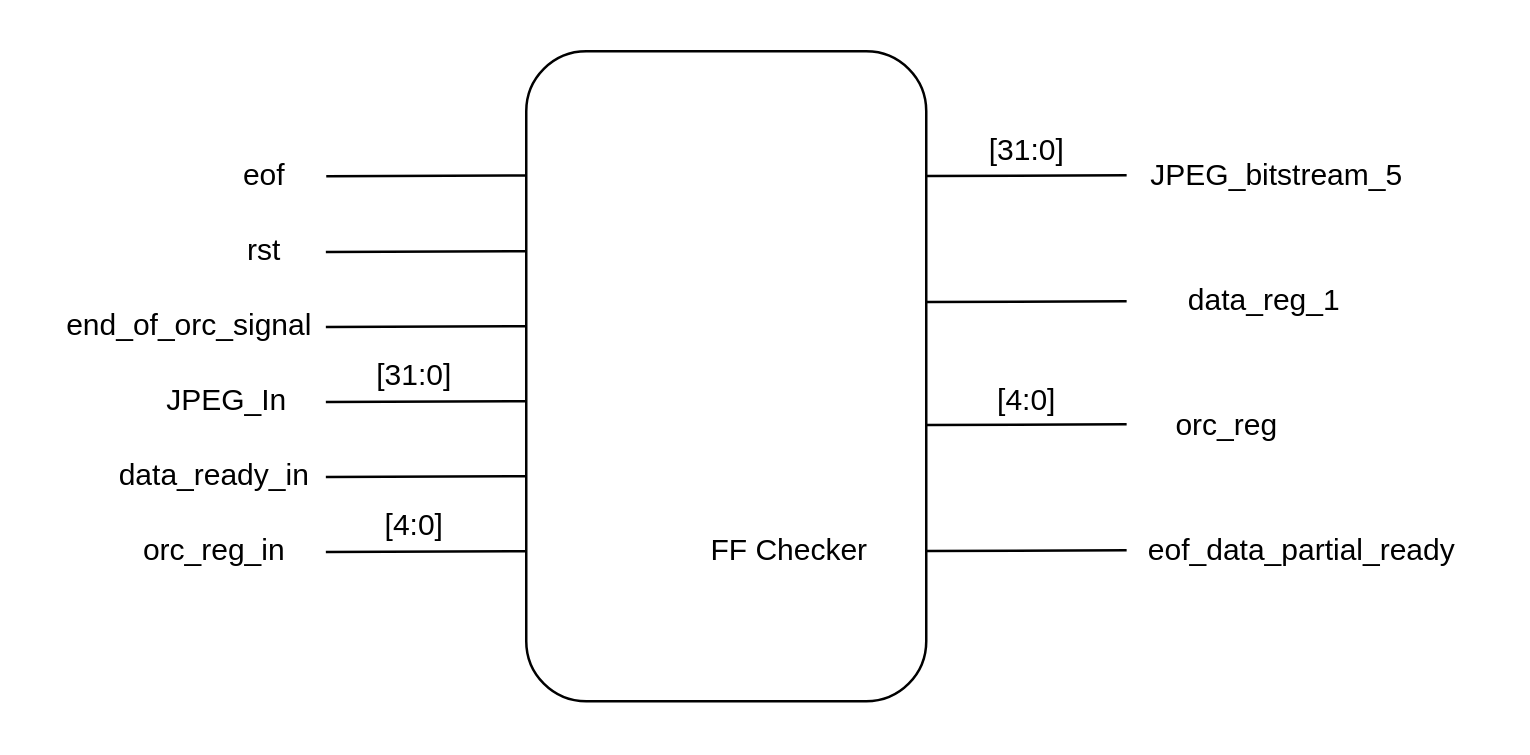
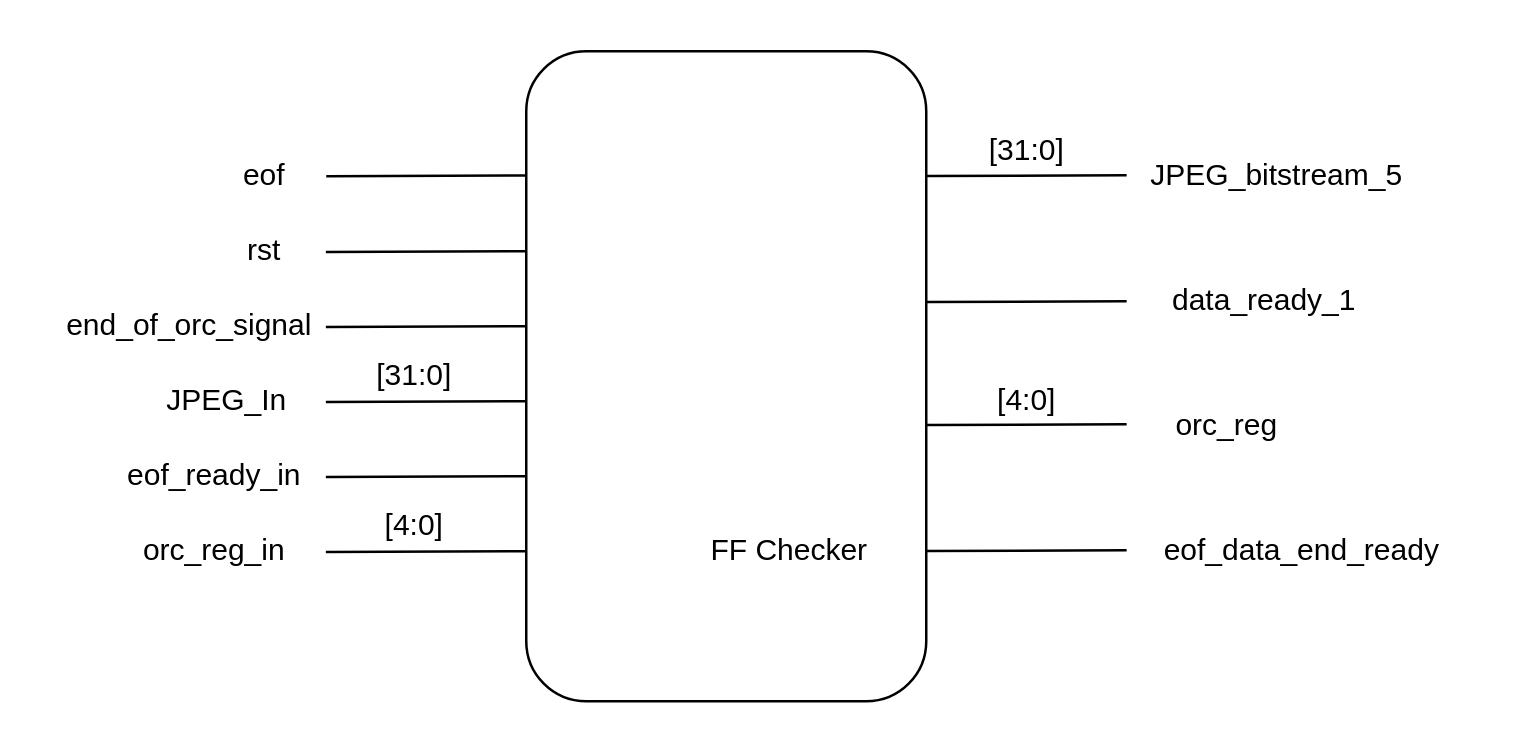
(1265, 301) -> (1265, 301)
(215, 476) -> (215, 476)
(1303, 551) -> (1303, 551)
